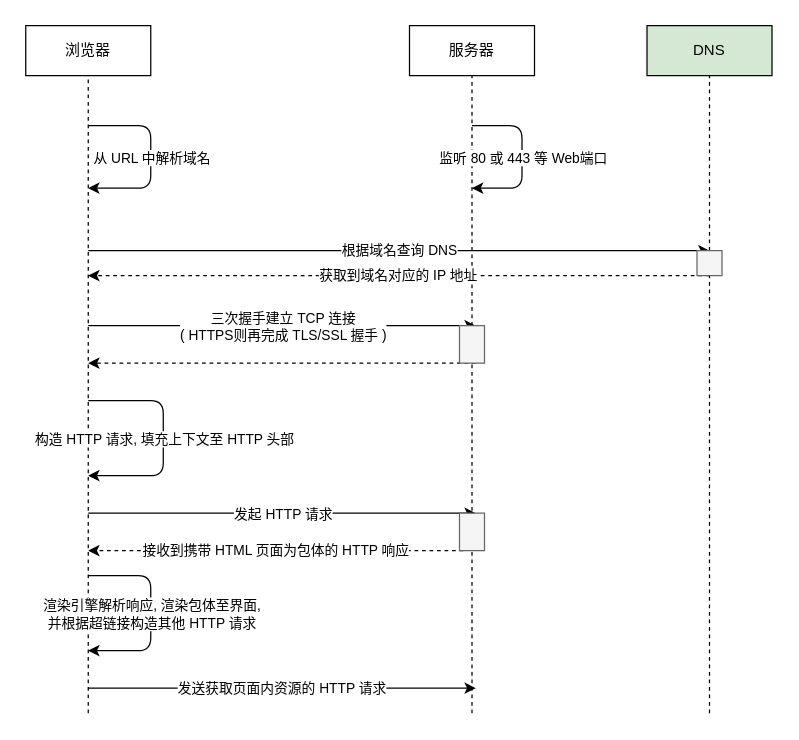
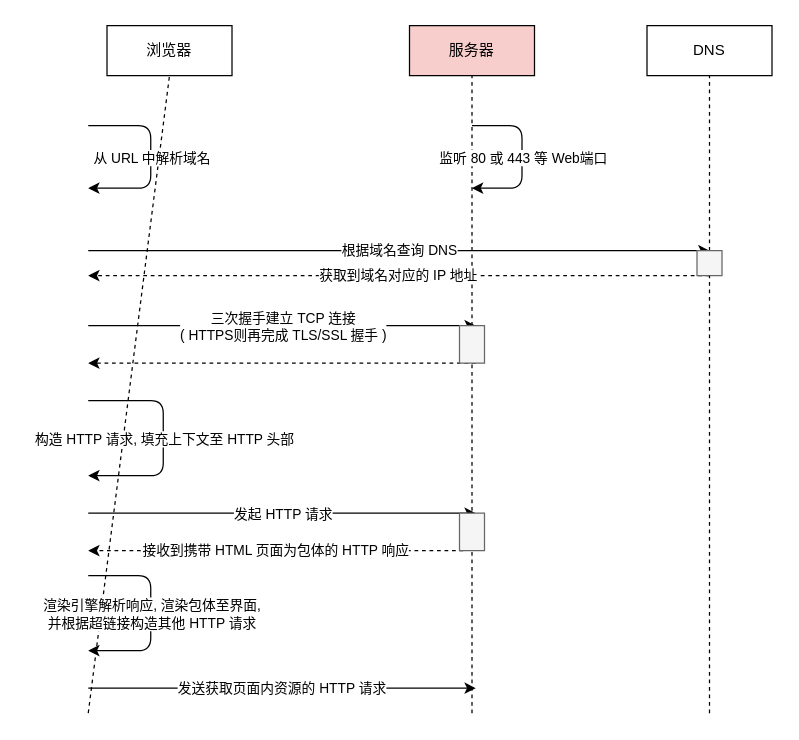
(88, 51) -> (169, 51)
(472, 51) -> (472, 51)
(709, 51) -> (709, 51)
